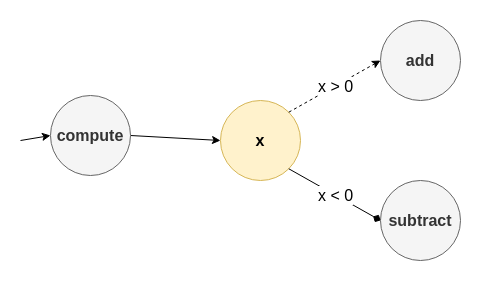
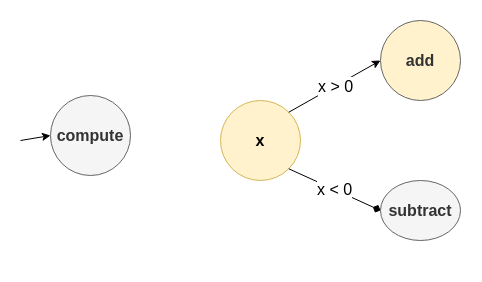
(421, 61) -> (421, 61)
(302, 105) -> (302, 105)
(172, 138) -> none
(421, 221) -> (421, 211)
